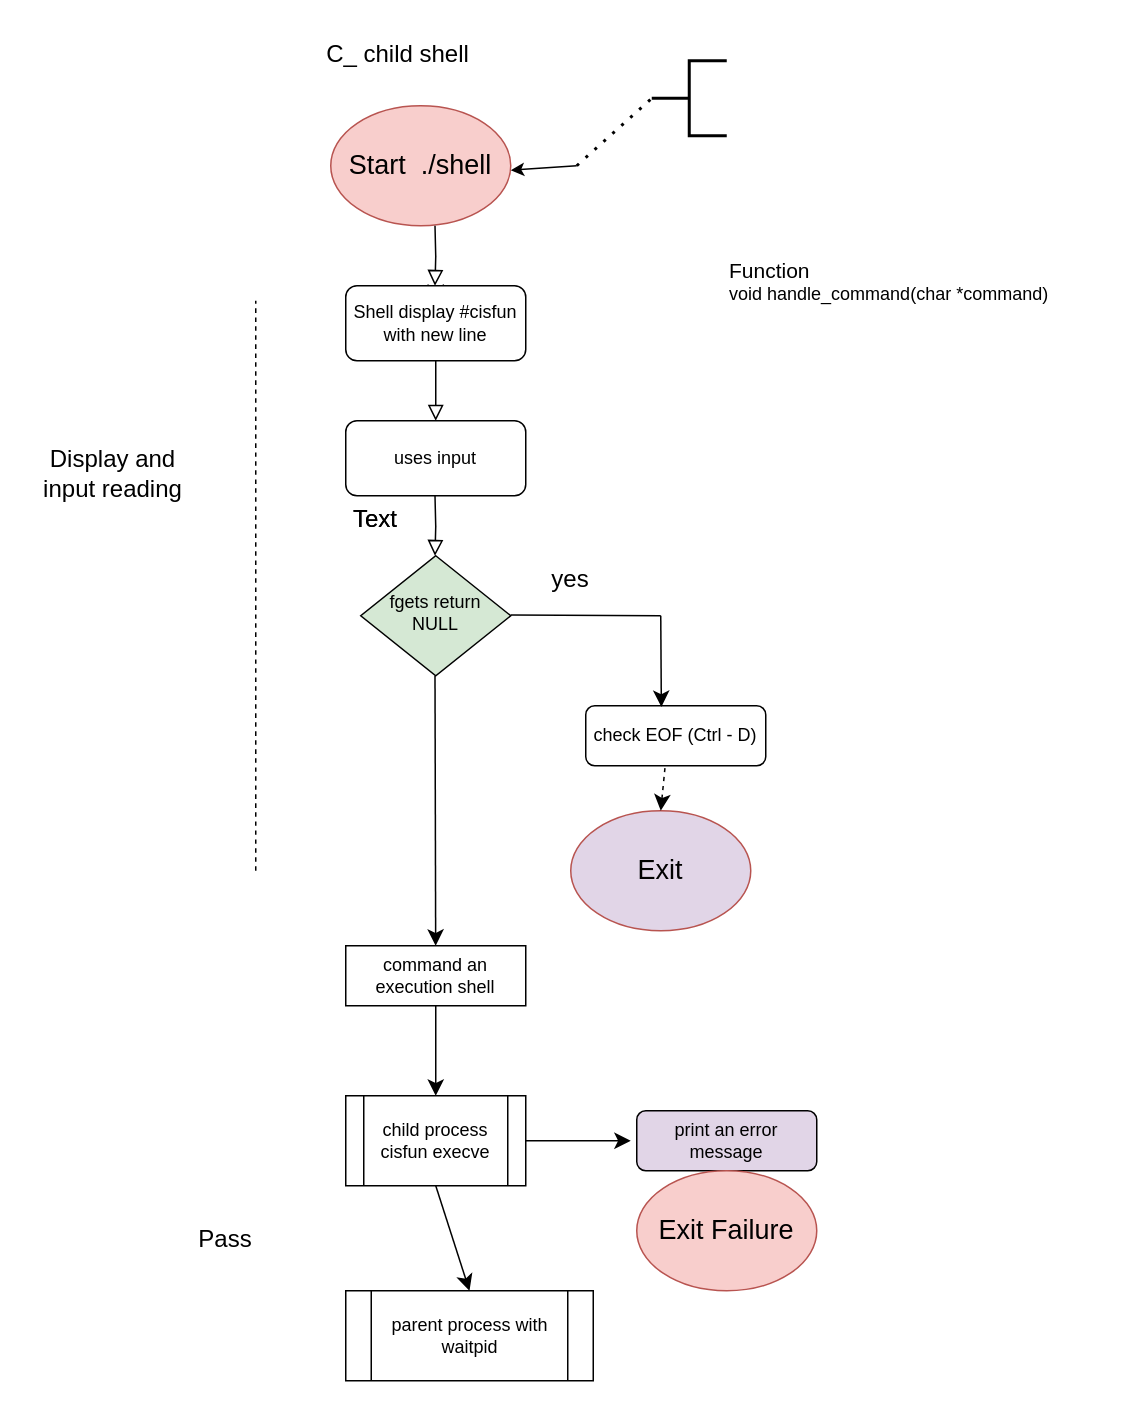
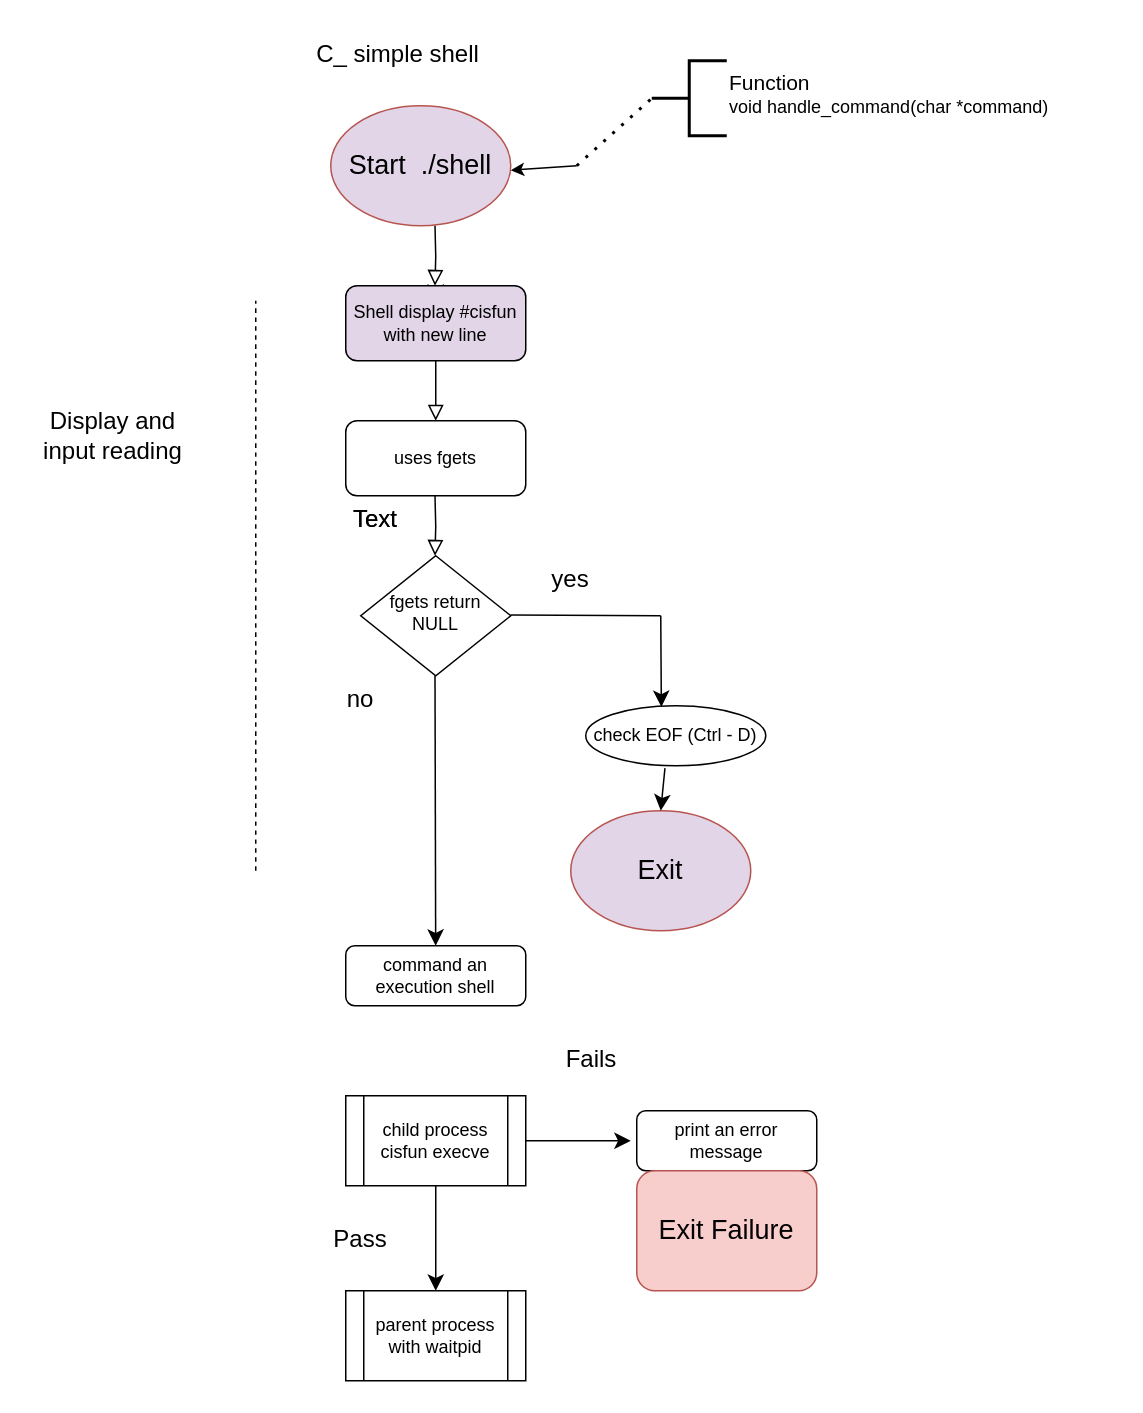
(398, 53) -> (398, 53)
(421, 166) -> (421, 166)
(919, 278) -> (919, 91)
(436, 323) -> (436, 323)
(436, 458) -> (436, 458)
(113, 473) -> (113, 436)
(436, 616) -> (436, 616)
none -> (361, 698)
(676, 736) -> (676, 736)
(663, 783) -> (663, 783)
(436, 976) -> (436, 976)
(436, 1045) -> none
none -> (592, 1058)
(727, 1141) -> (727, 1141)
(727, 1231) -> (727, 1231)
(226, 1238) -> (361, 1238)
(470, 1336) -> (436, 1336)
